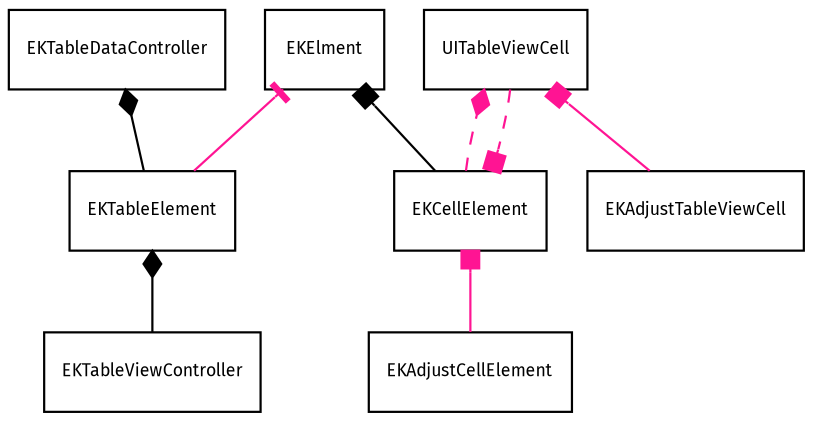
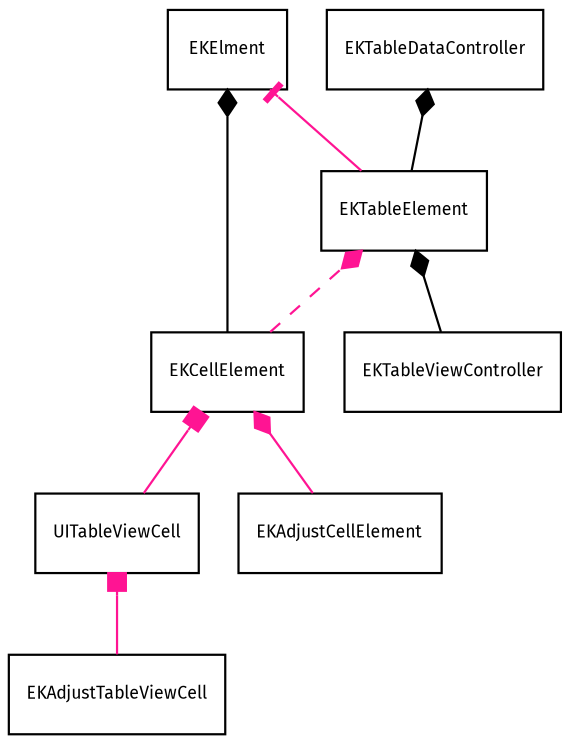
(505, 120) -> (166, 462)
(405, 138) -> (227, 224)
(470, 143) -> (306, 300)
(470, 302) -> (291, 463)
